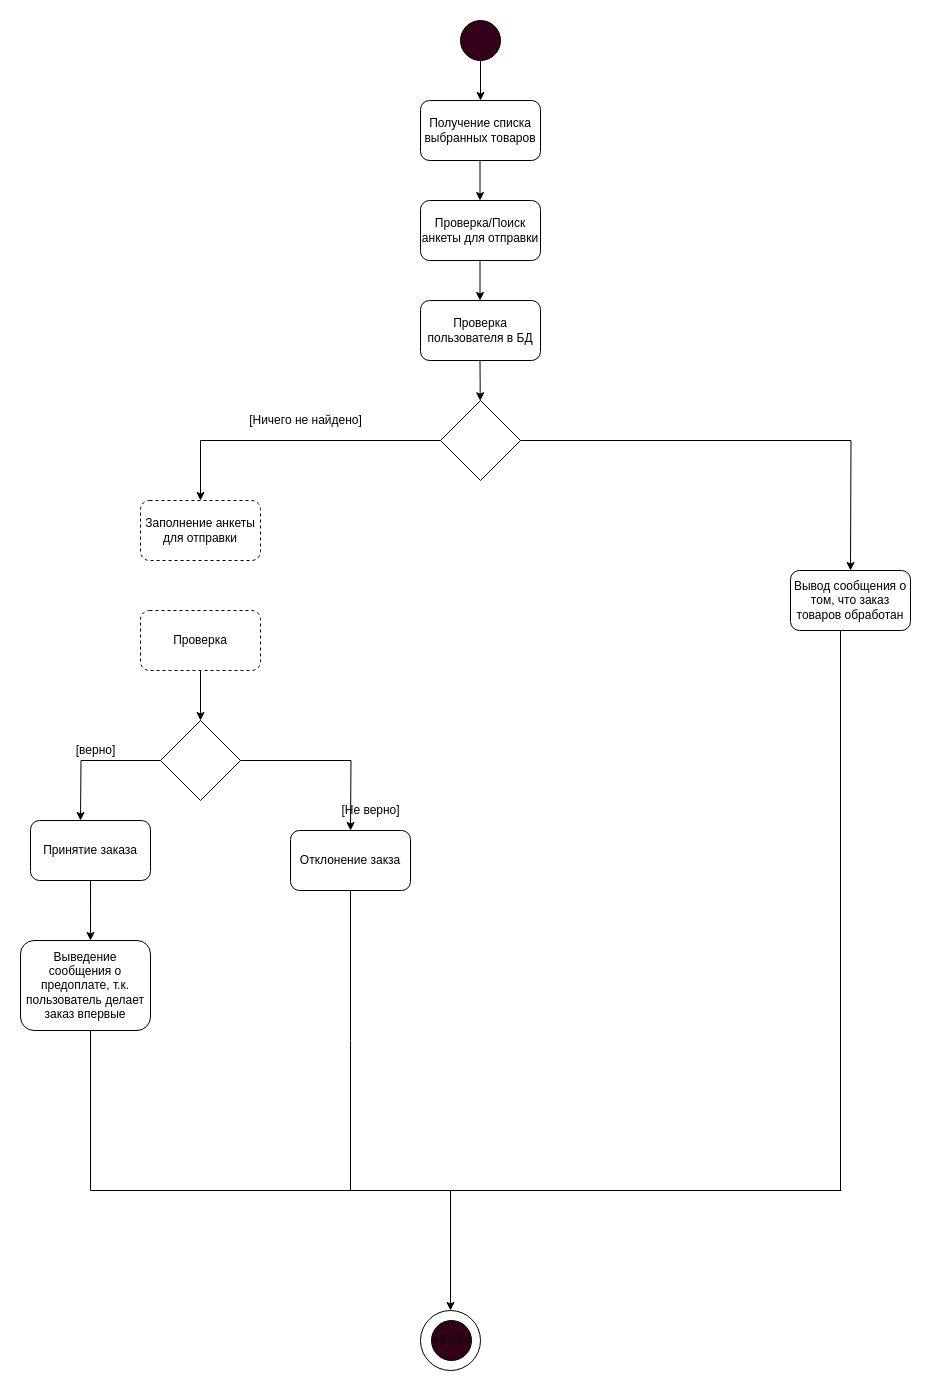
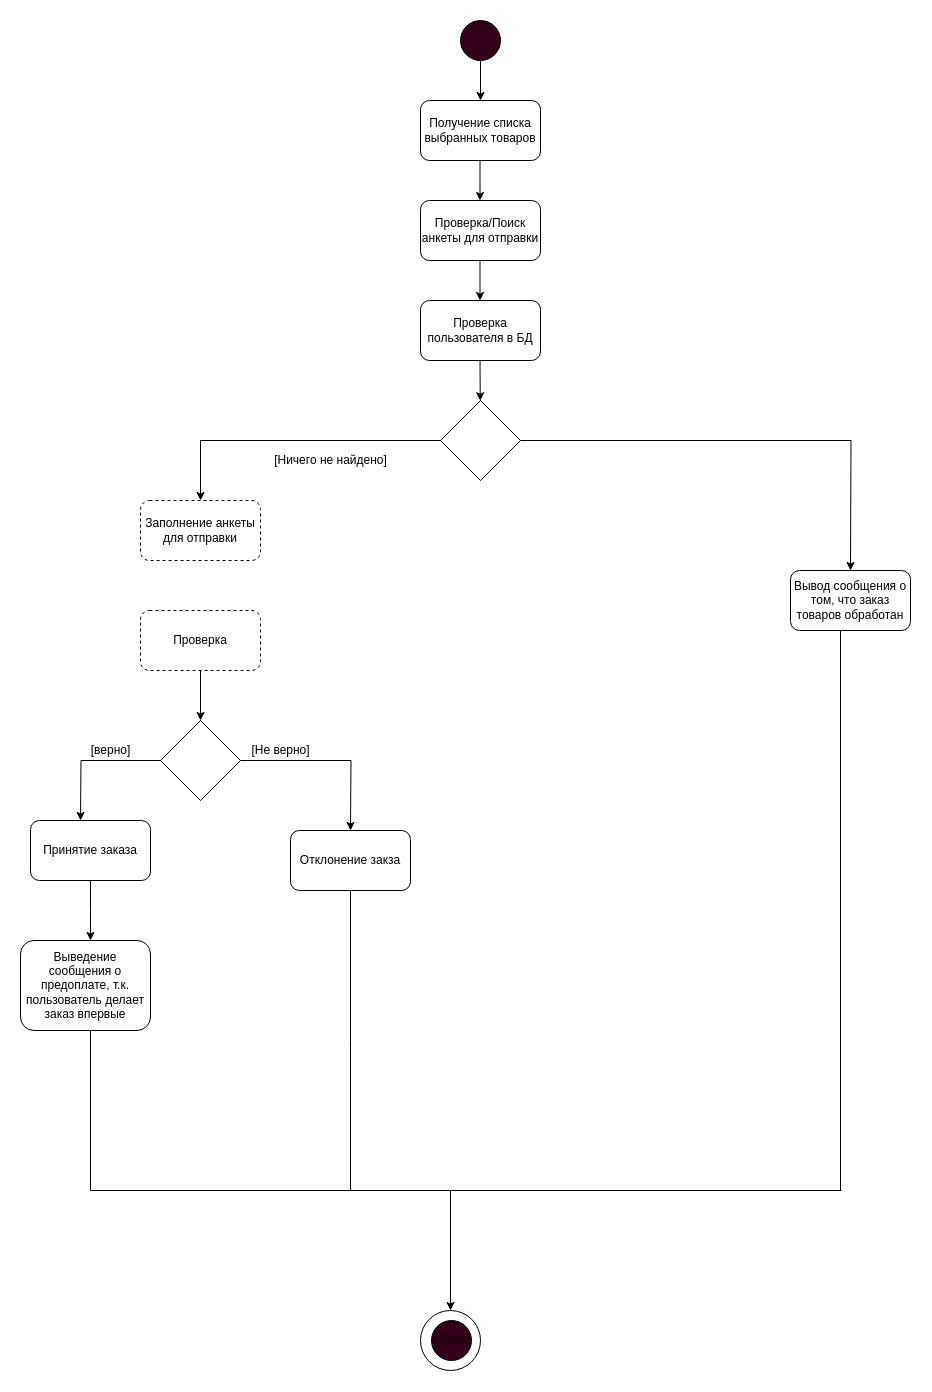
(306, 421) -> (331, 461)
(96, 751) -> (111, 751)
(371, 811) -> (281, 751)
